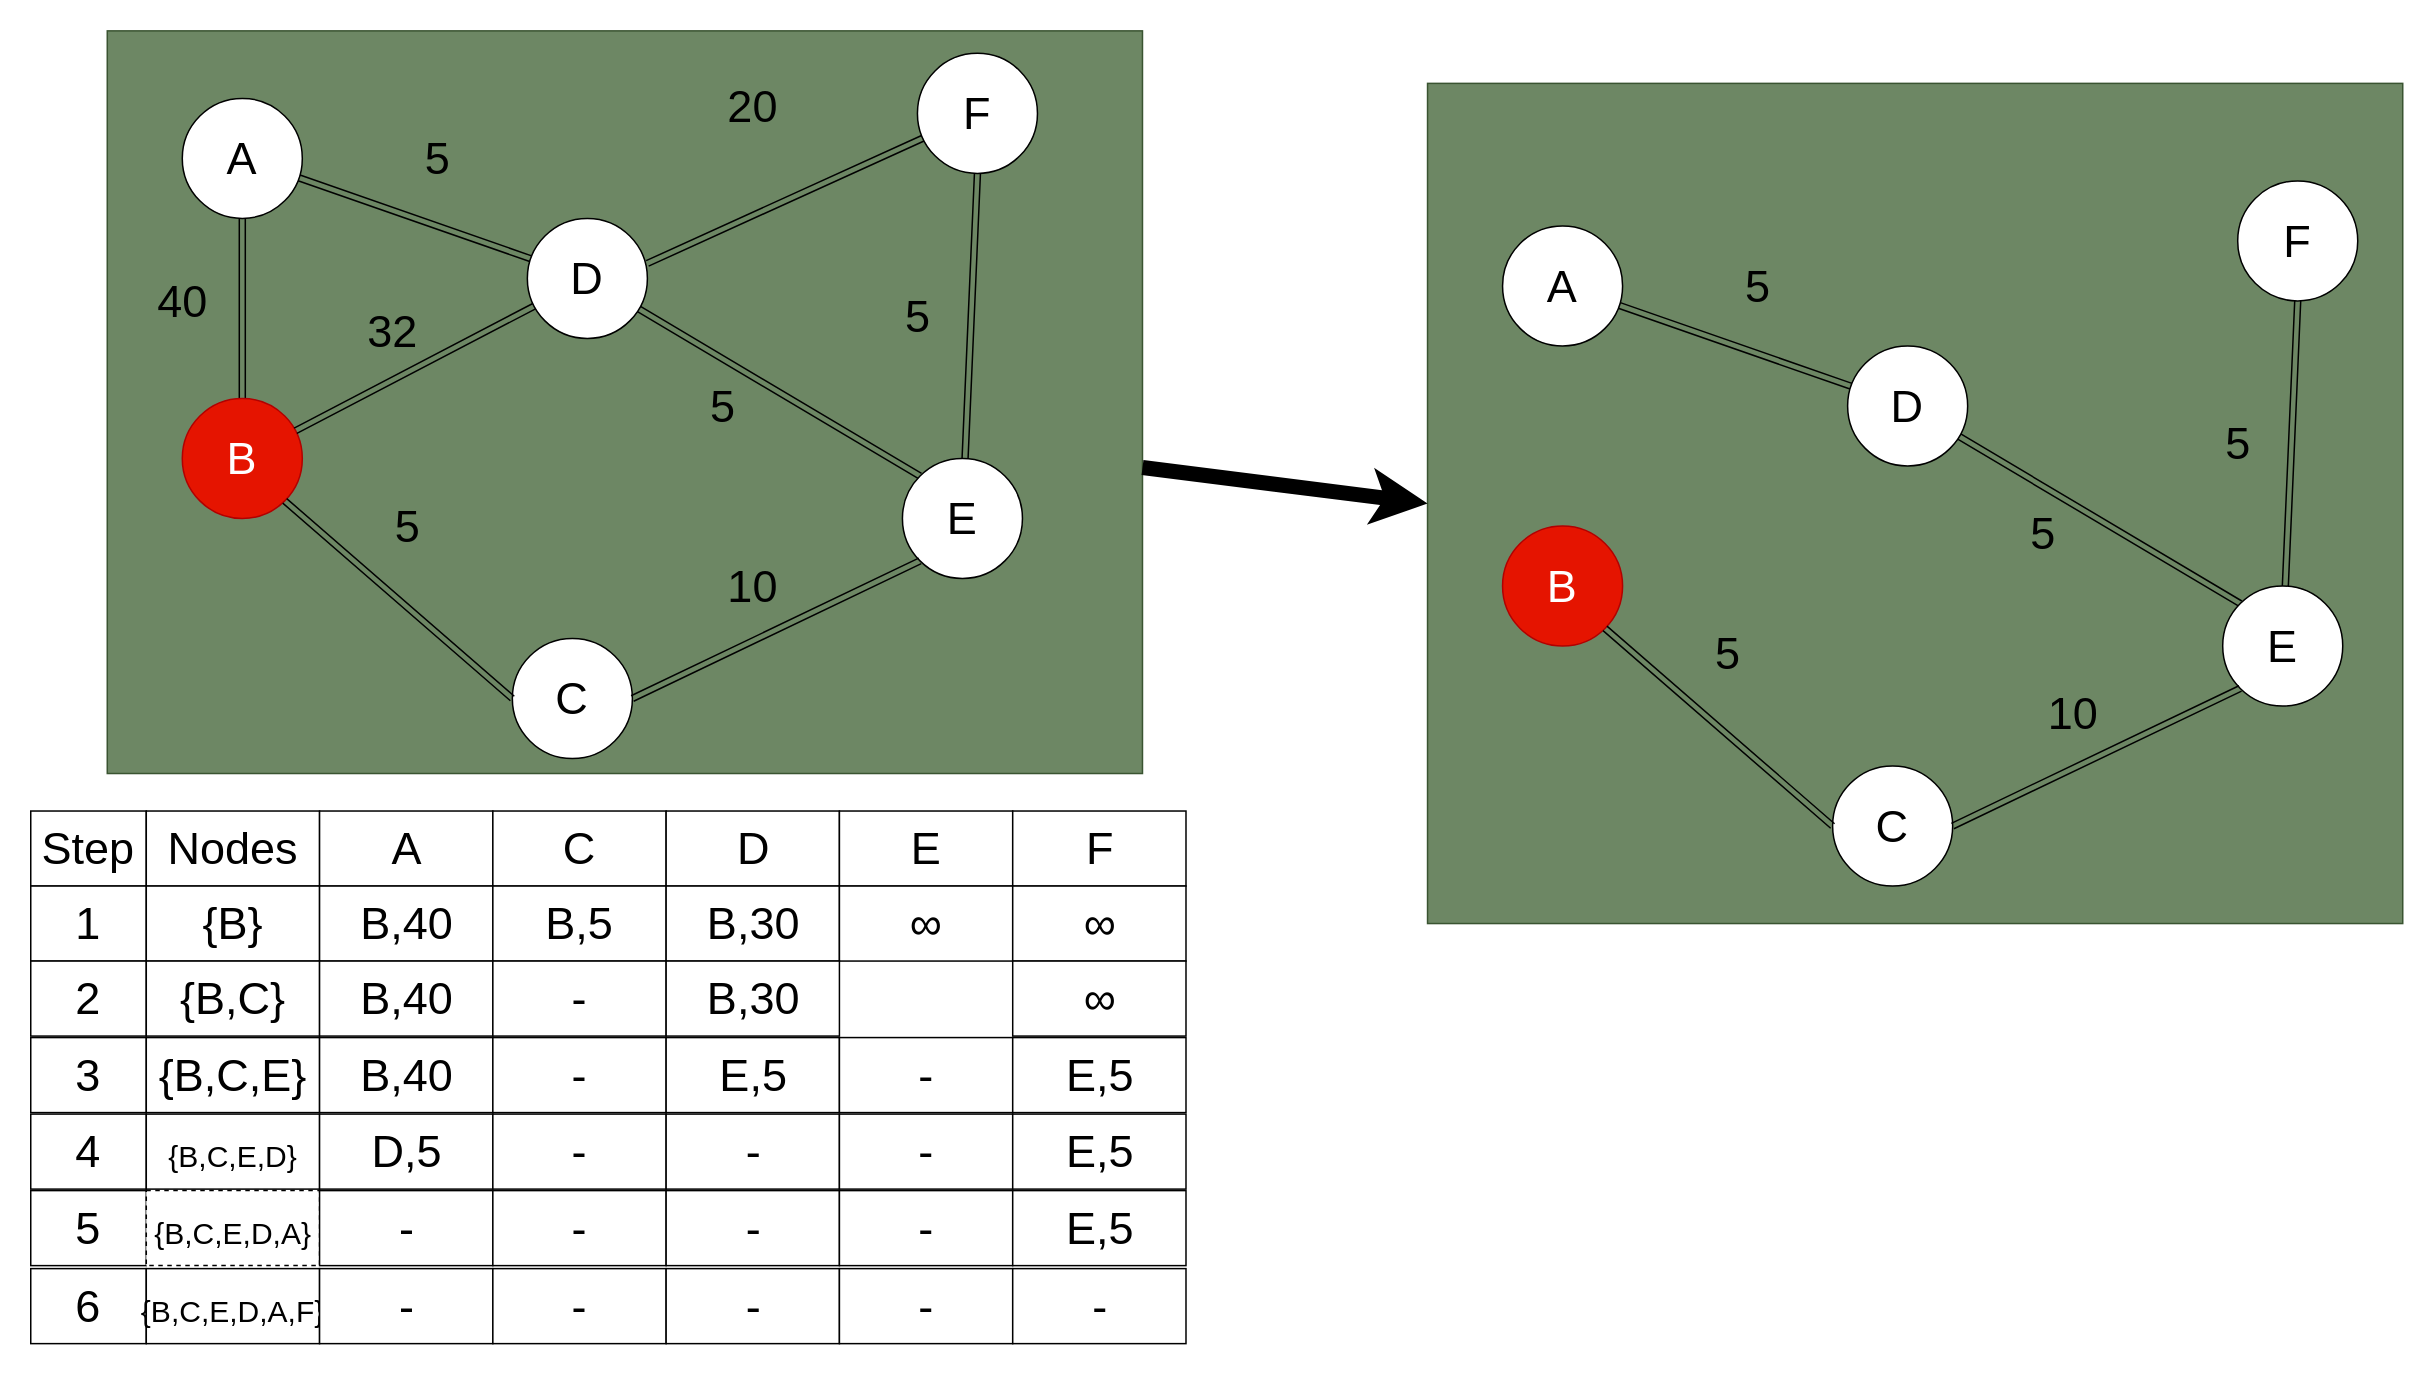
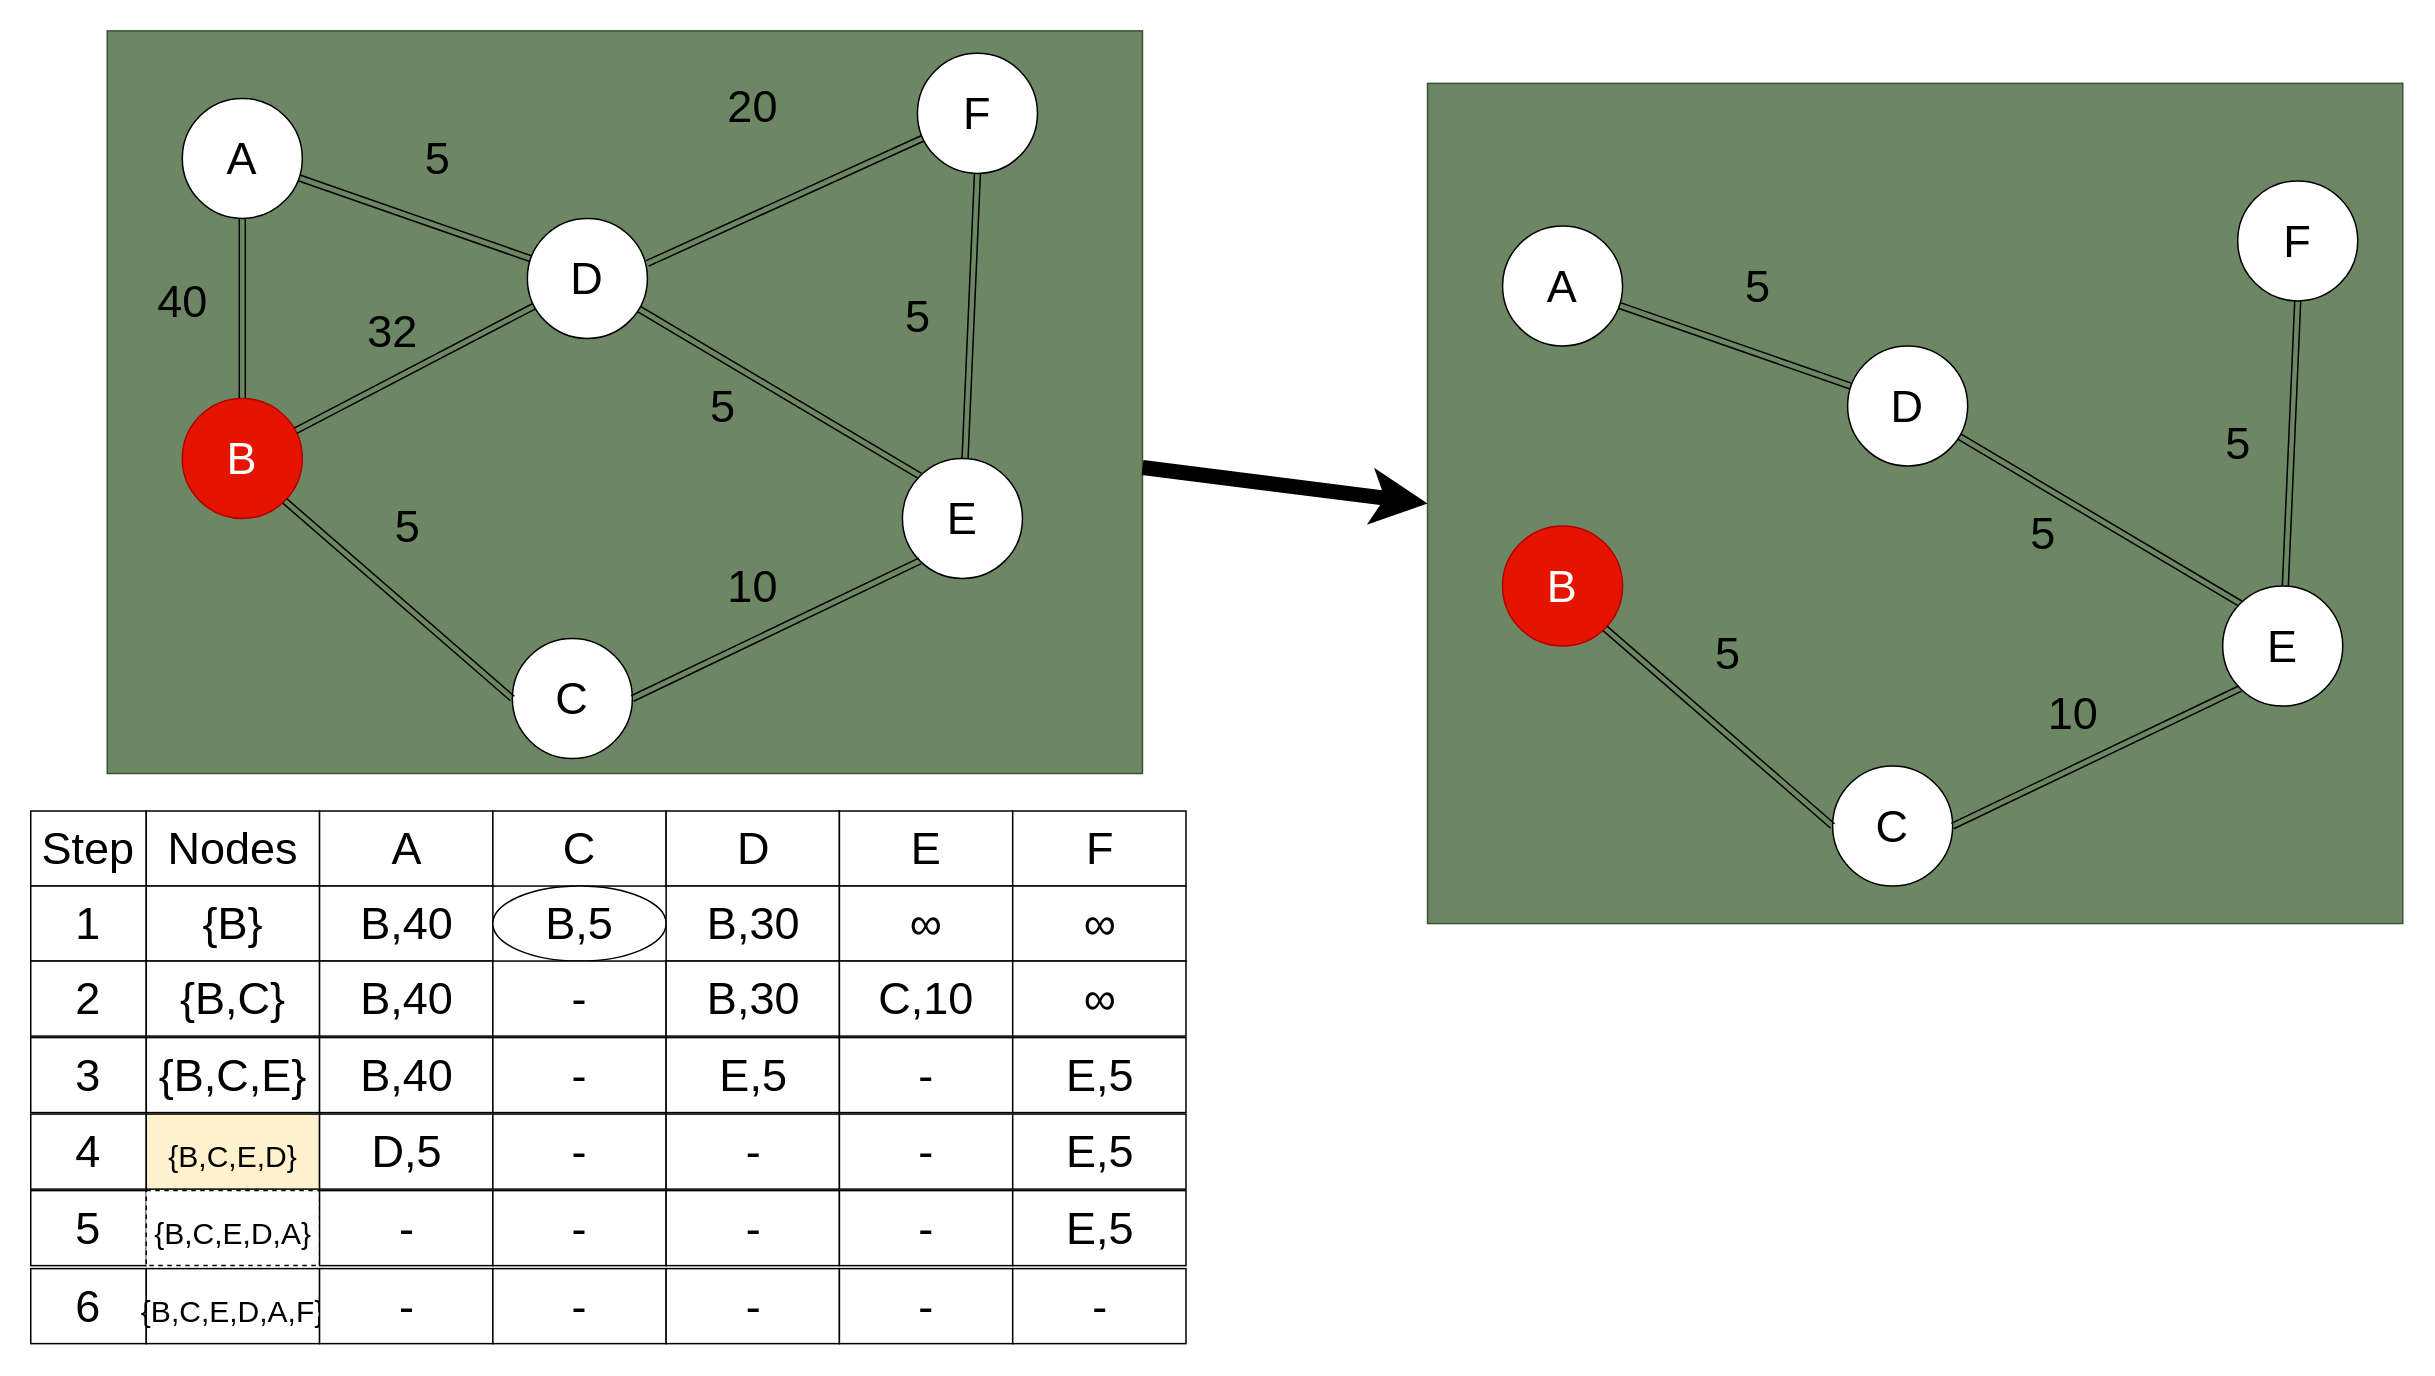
(579, 923) -> (579, 923)
none -> (926, 998)
(233, 1151) -> (233, 1151)
